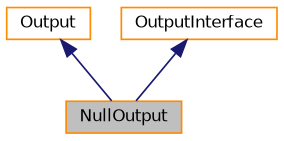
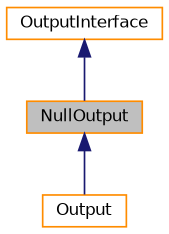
(92, 77) -> (85, 173)
